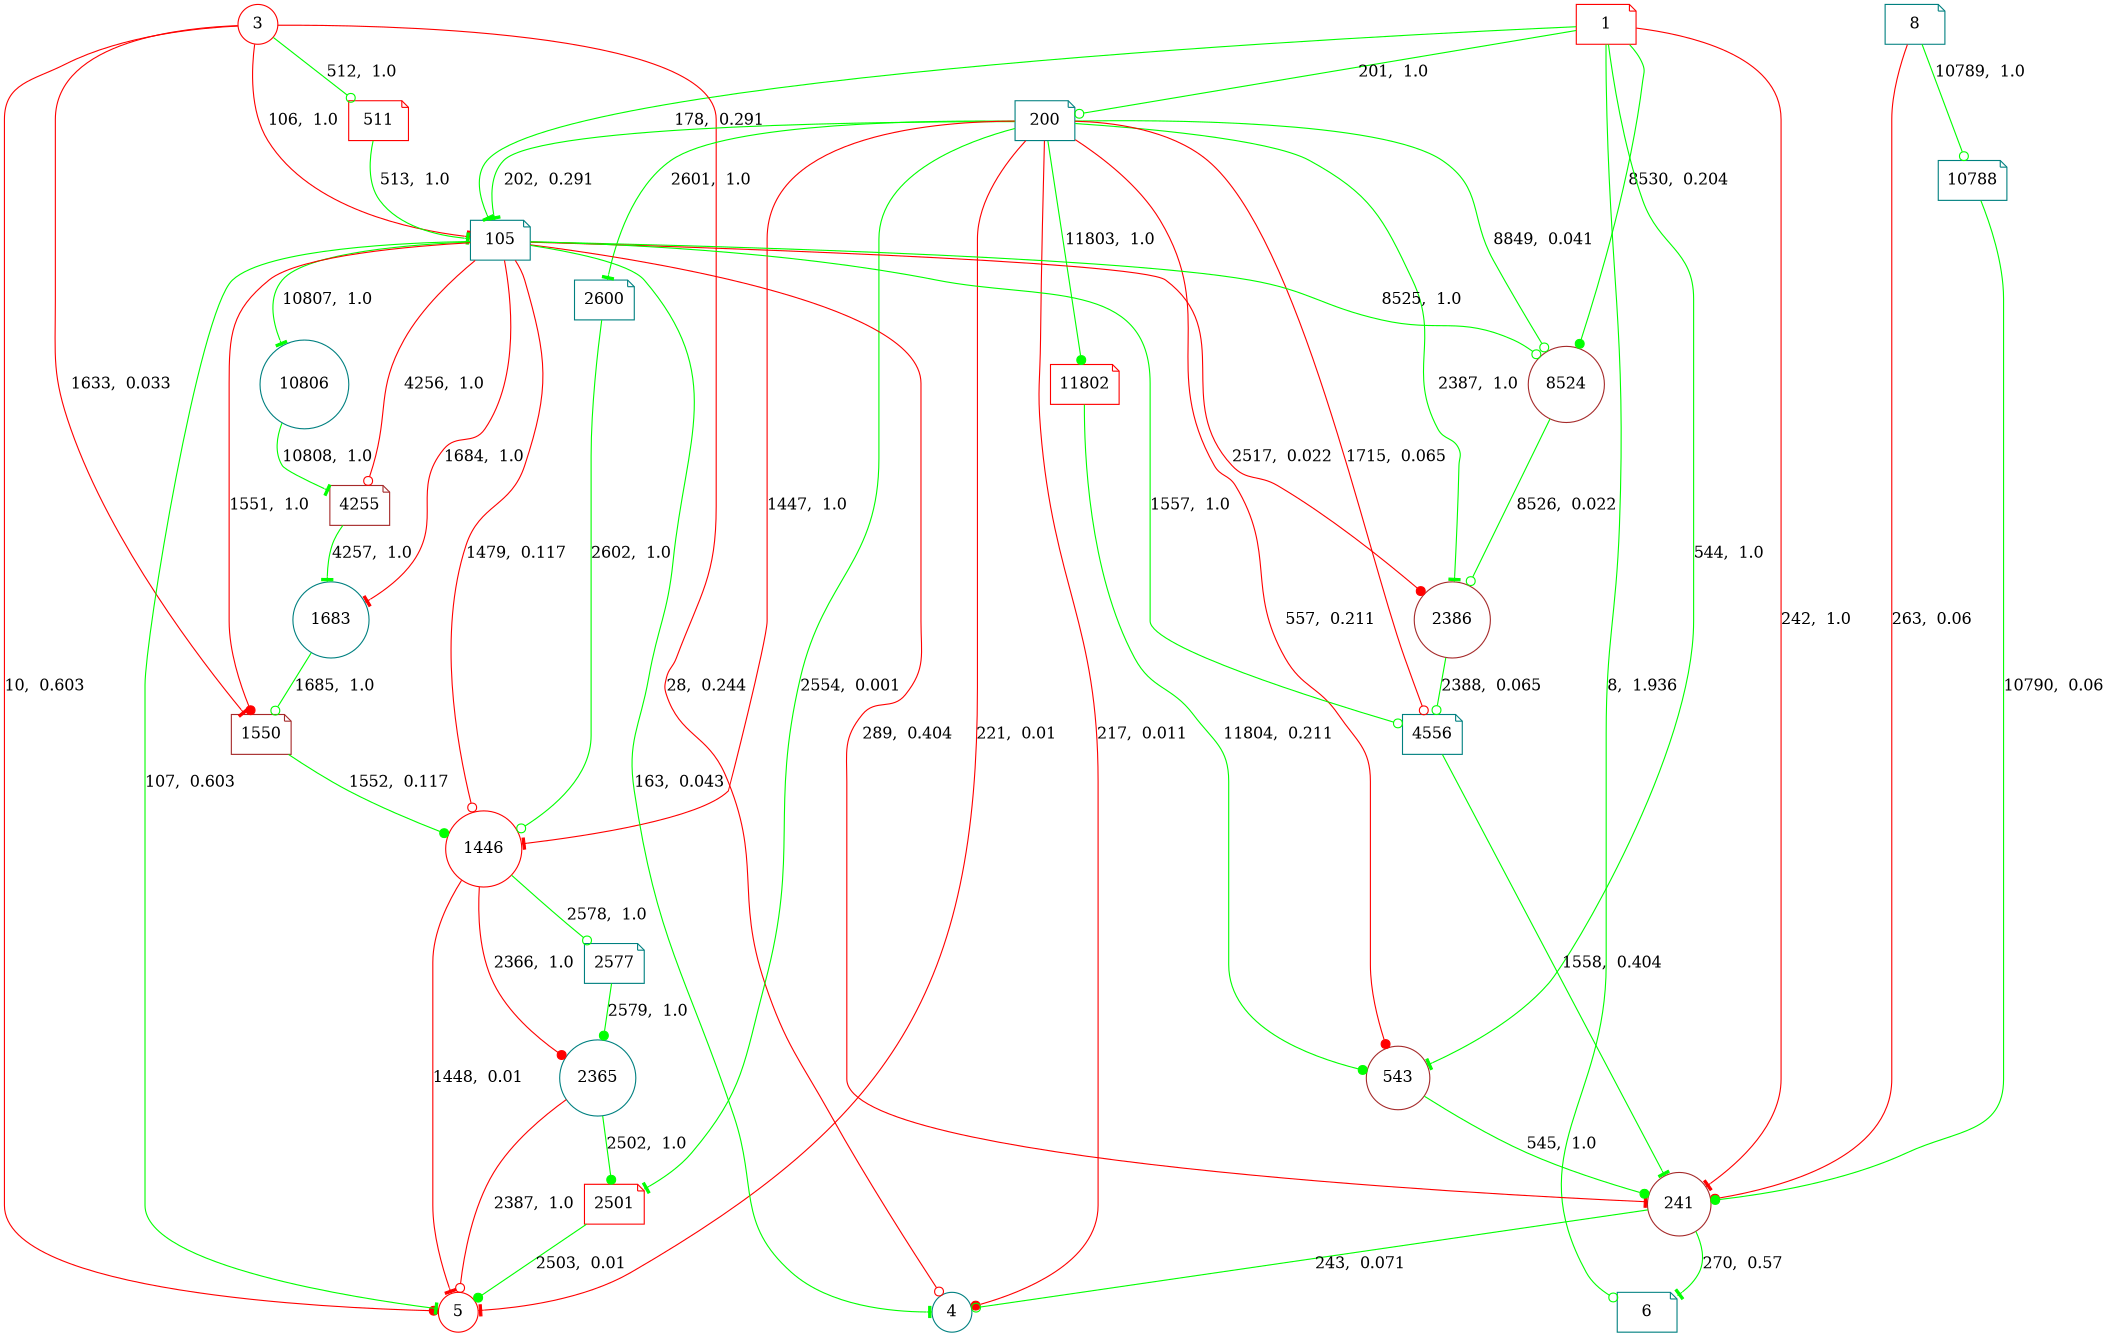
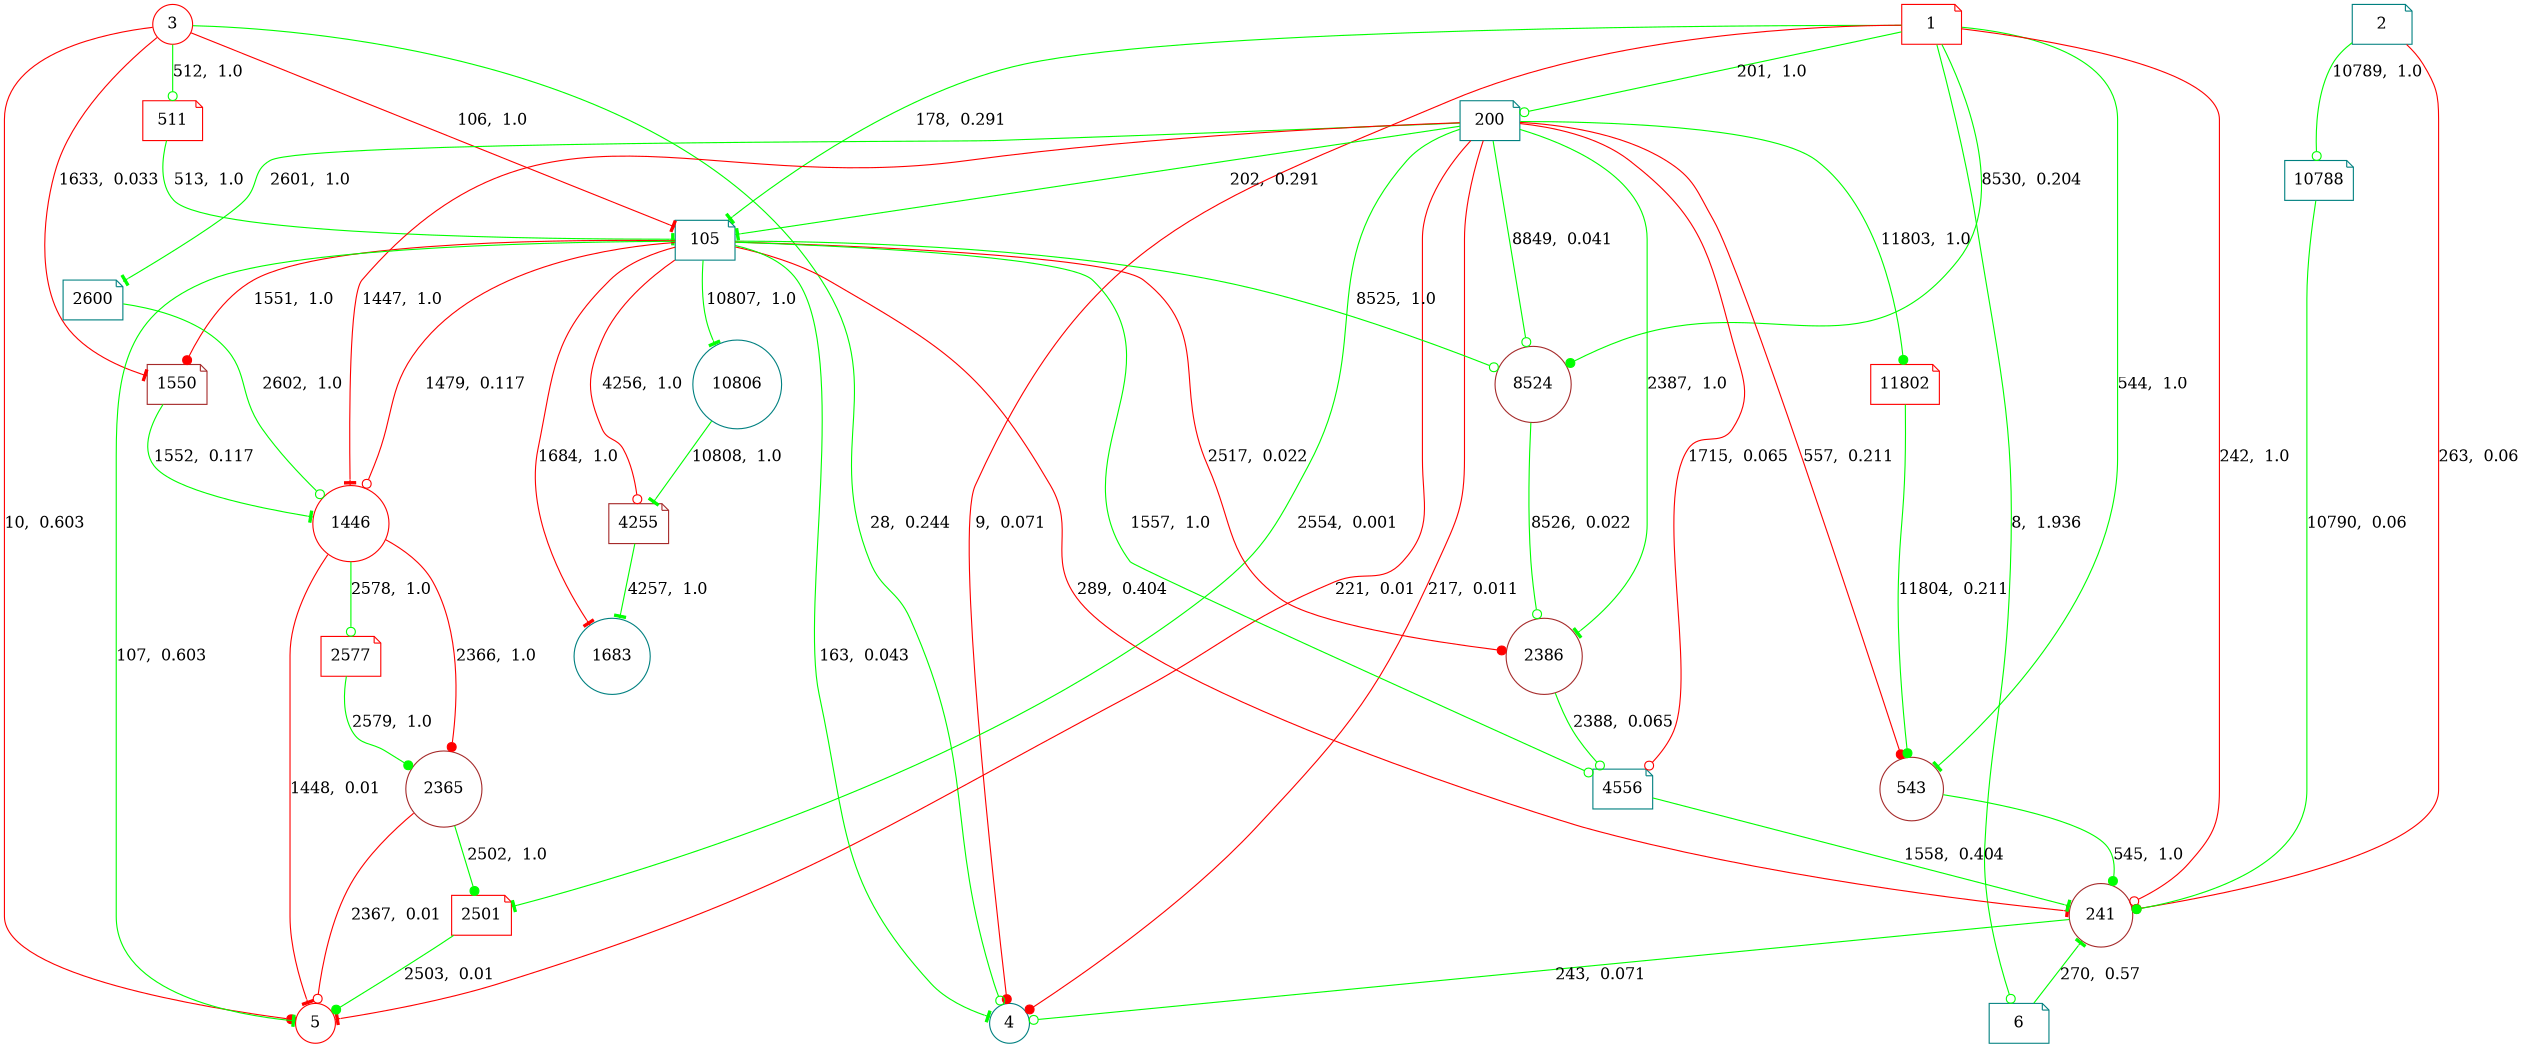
(1915, 24) -> (2382, 24)
none -> (1145, 253)
(716, 511) -> (832, 301)
(1781, 572) -> (2219, 385)
(295, 680) -> none
(362, 798) -> (196, 490)
(614, 963) -> (351, 656)
(598, 1078) -> (444, 789)
(534, 1204) -> (396, 915)
(1702, 1265) -> (2056, 974)
